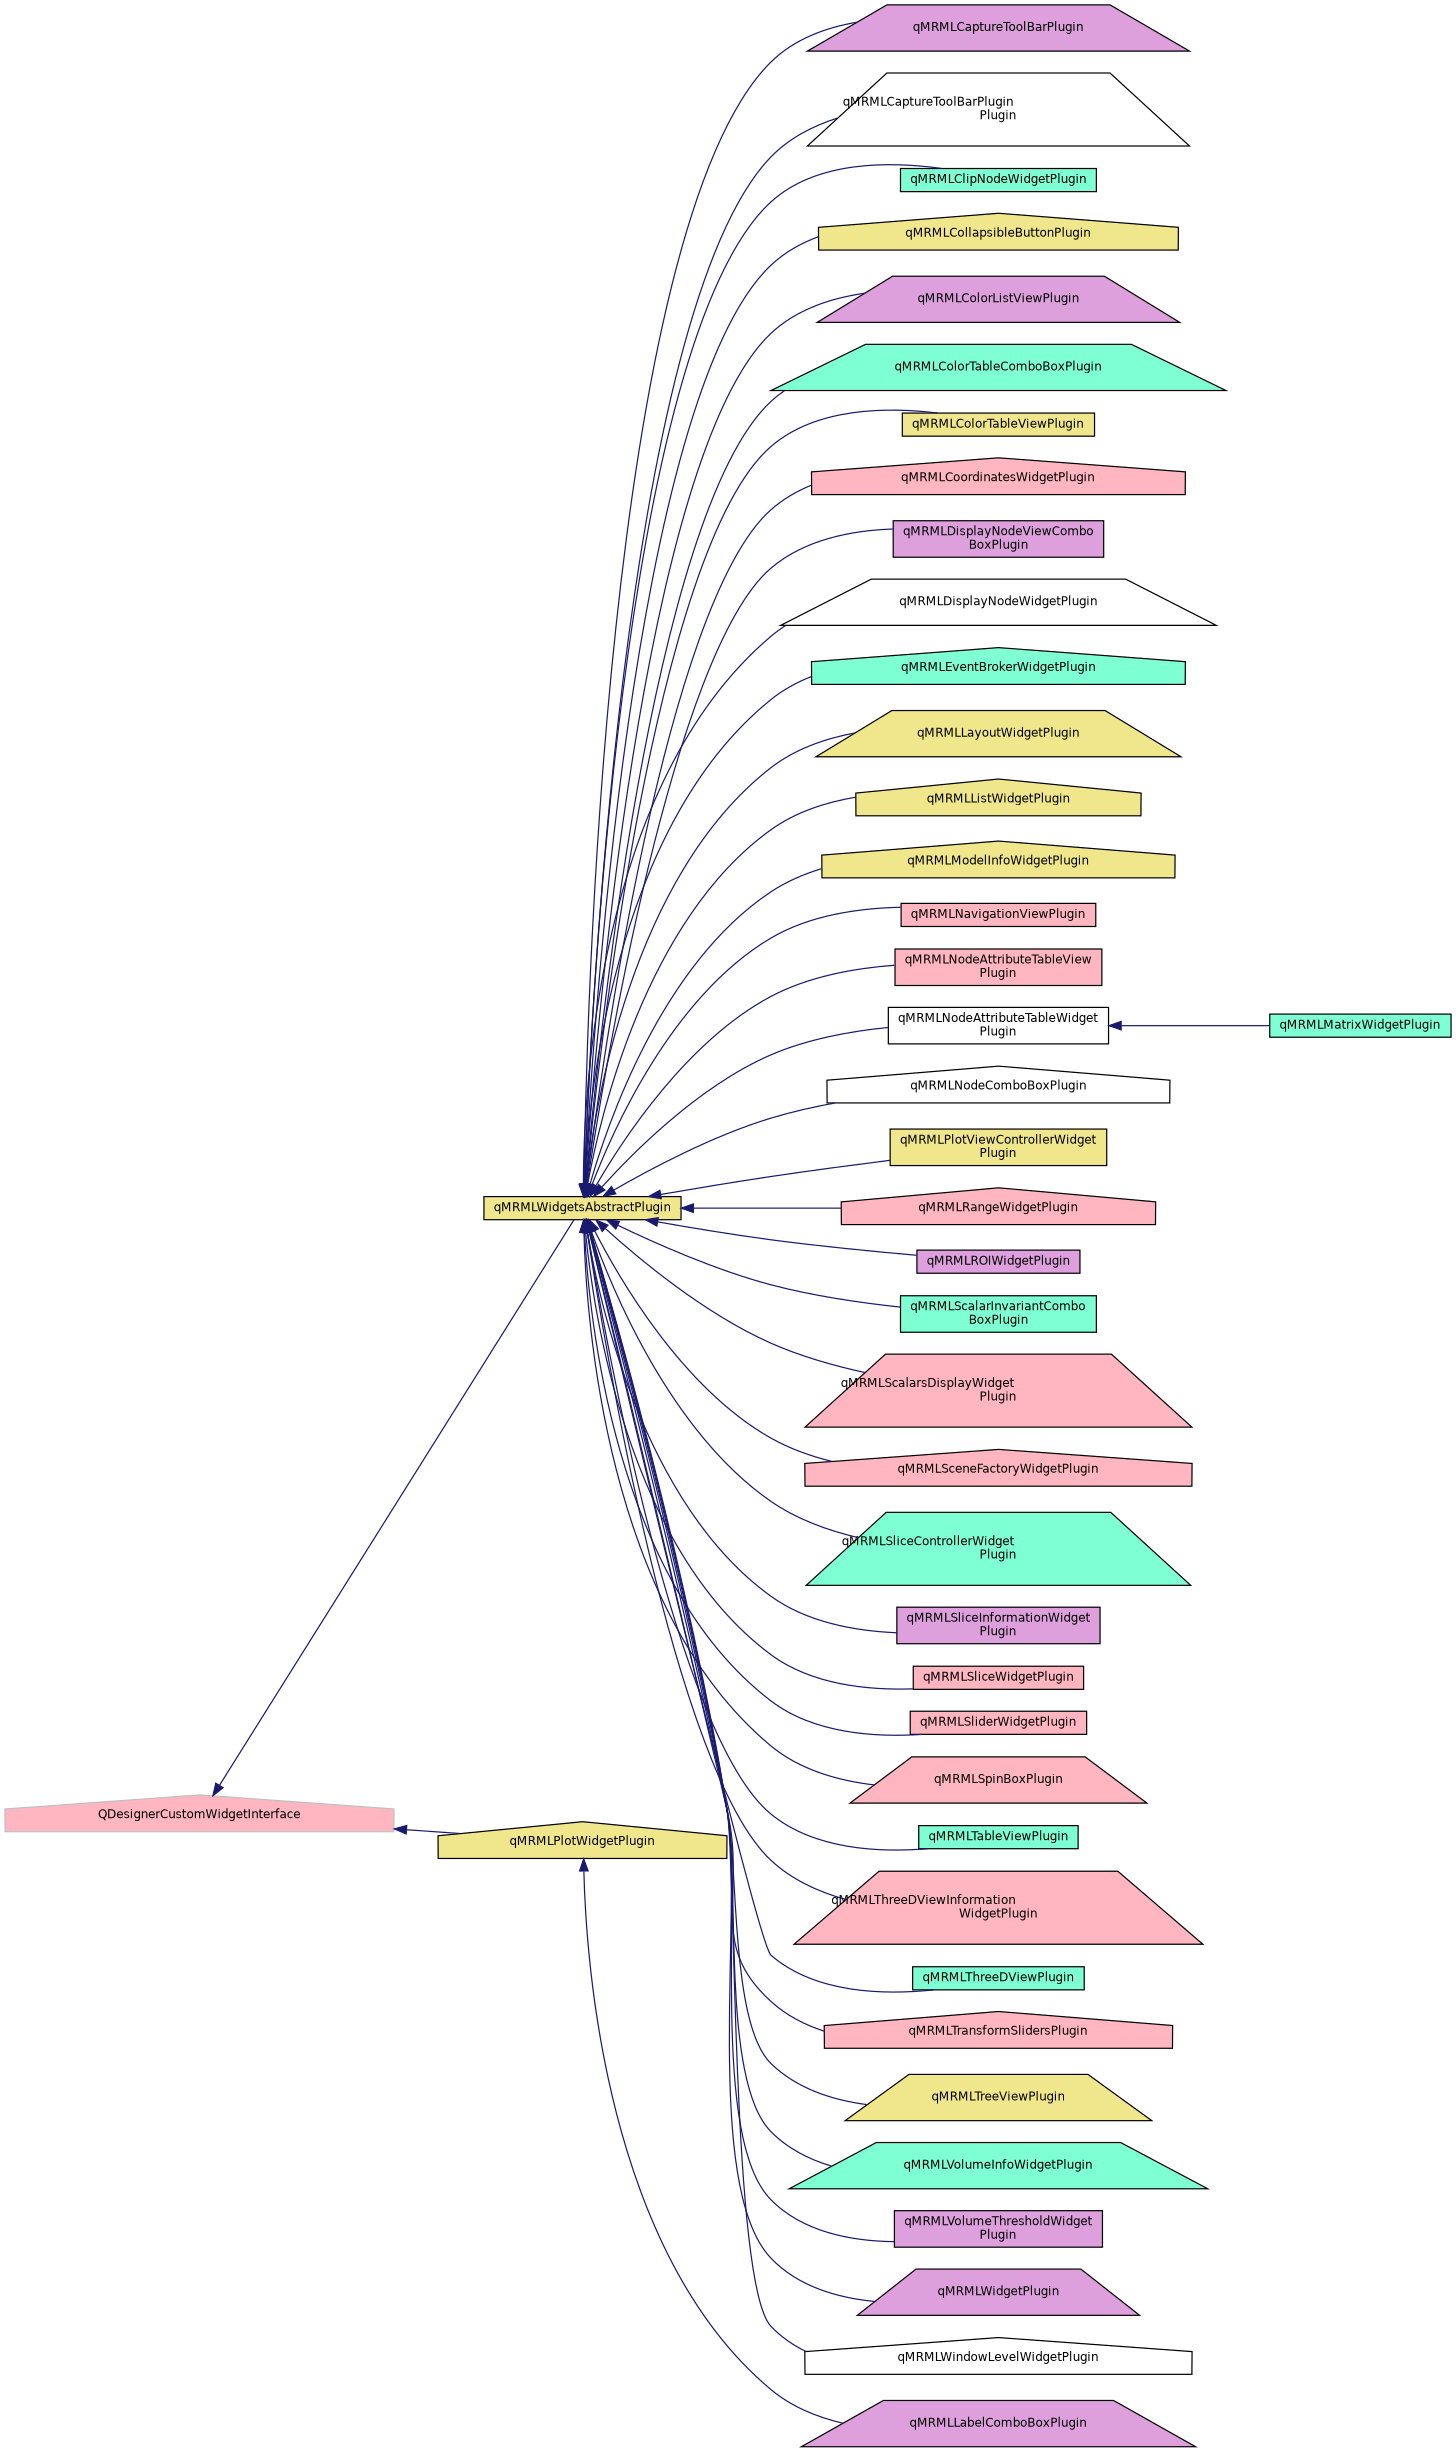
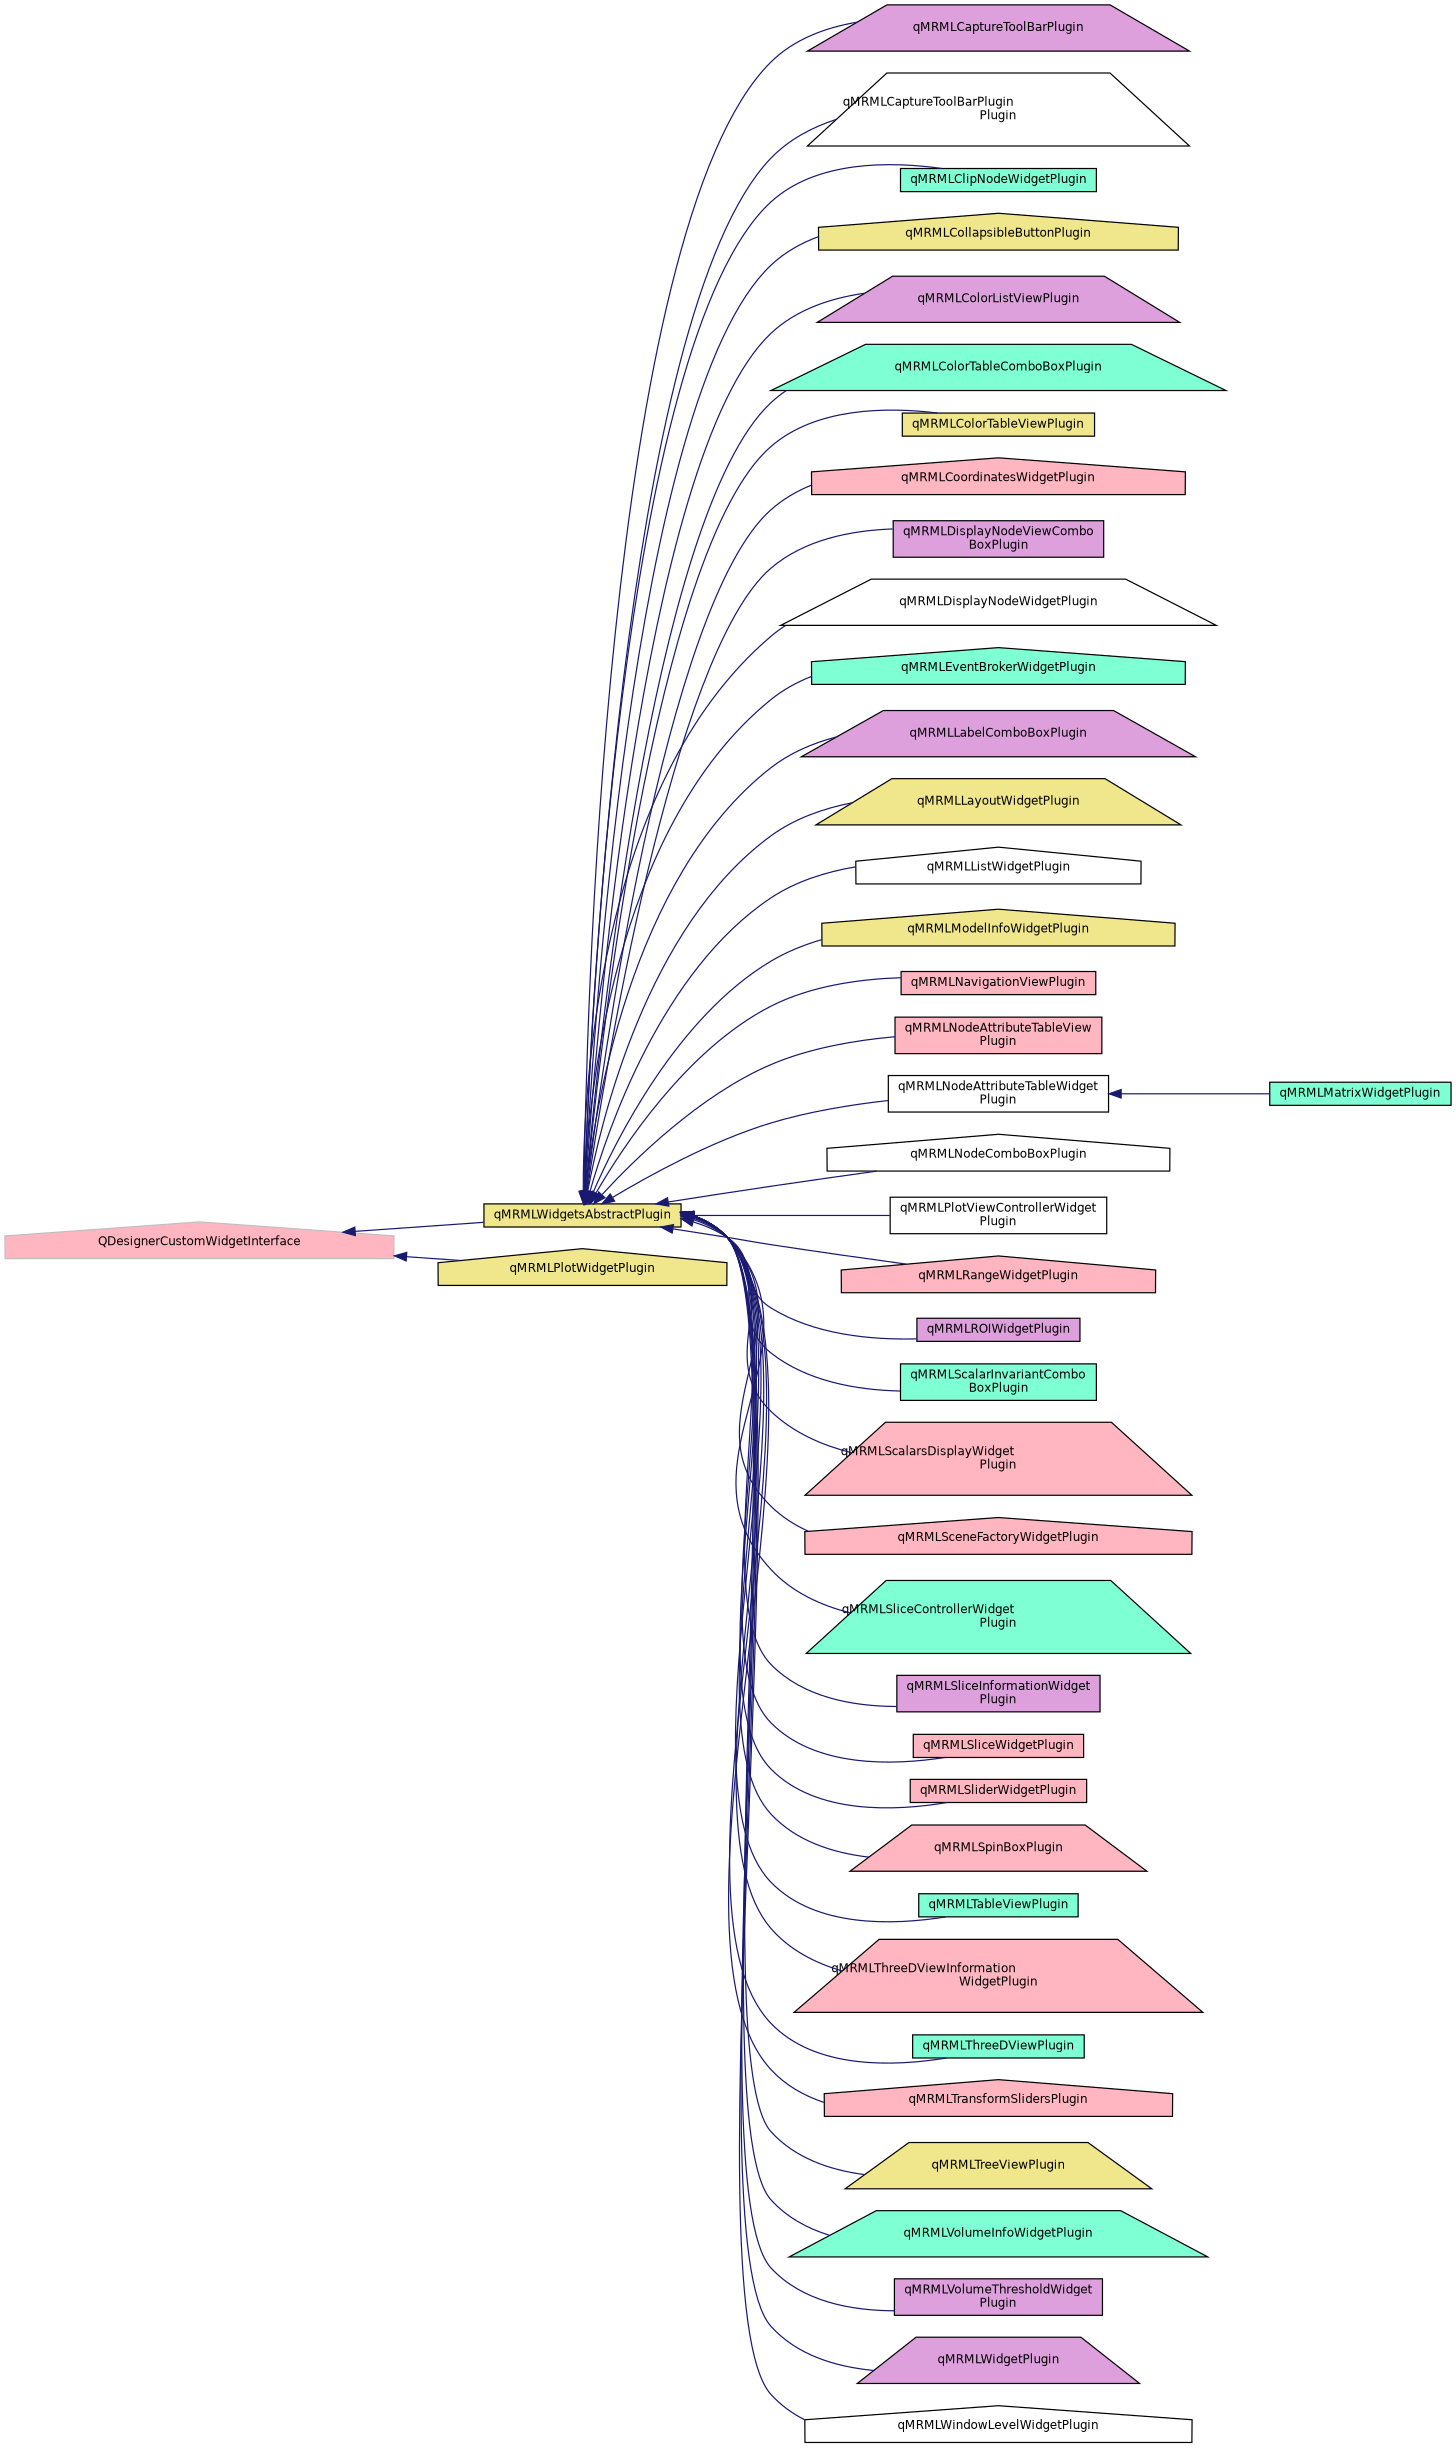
(998, 799) -> (998, 867)
(998, 1147) -> (998, 1215)
(640, 2188) -> (653, 928)
